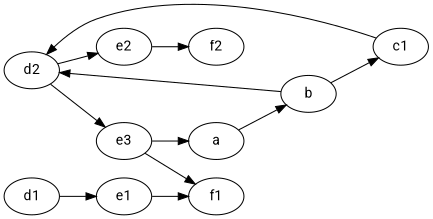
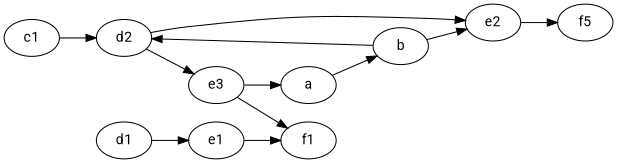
(216, 47) -> (585, 23)
(350, 73) -> (442, 36)
